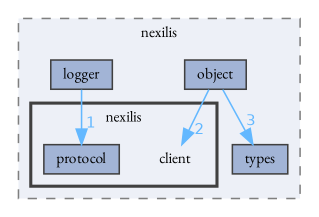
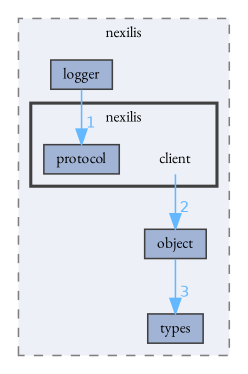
(197, 113) -> (175, 196)
